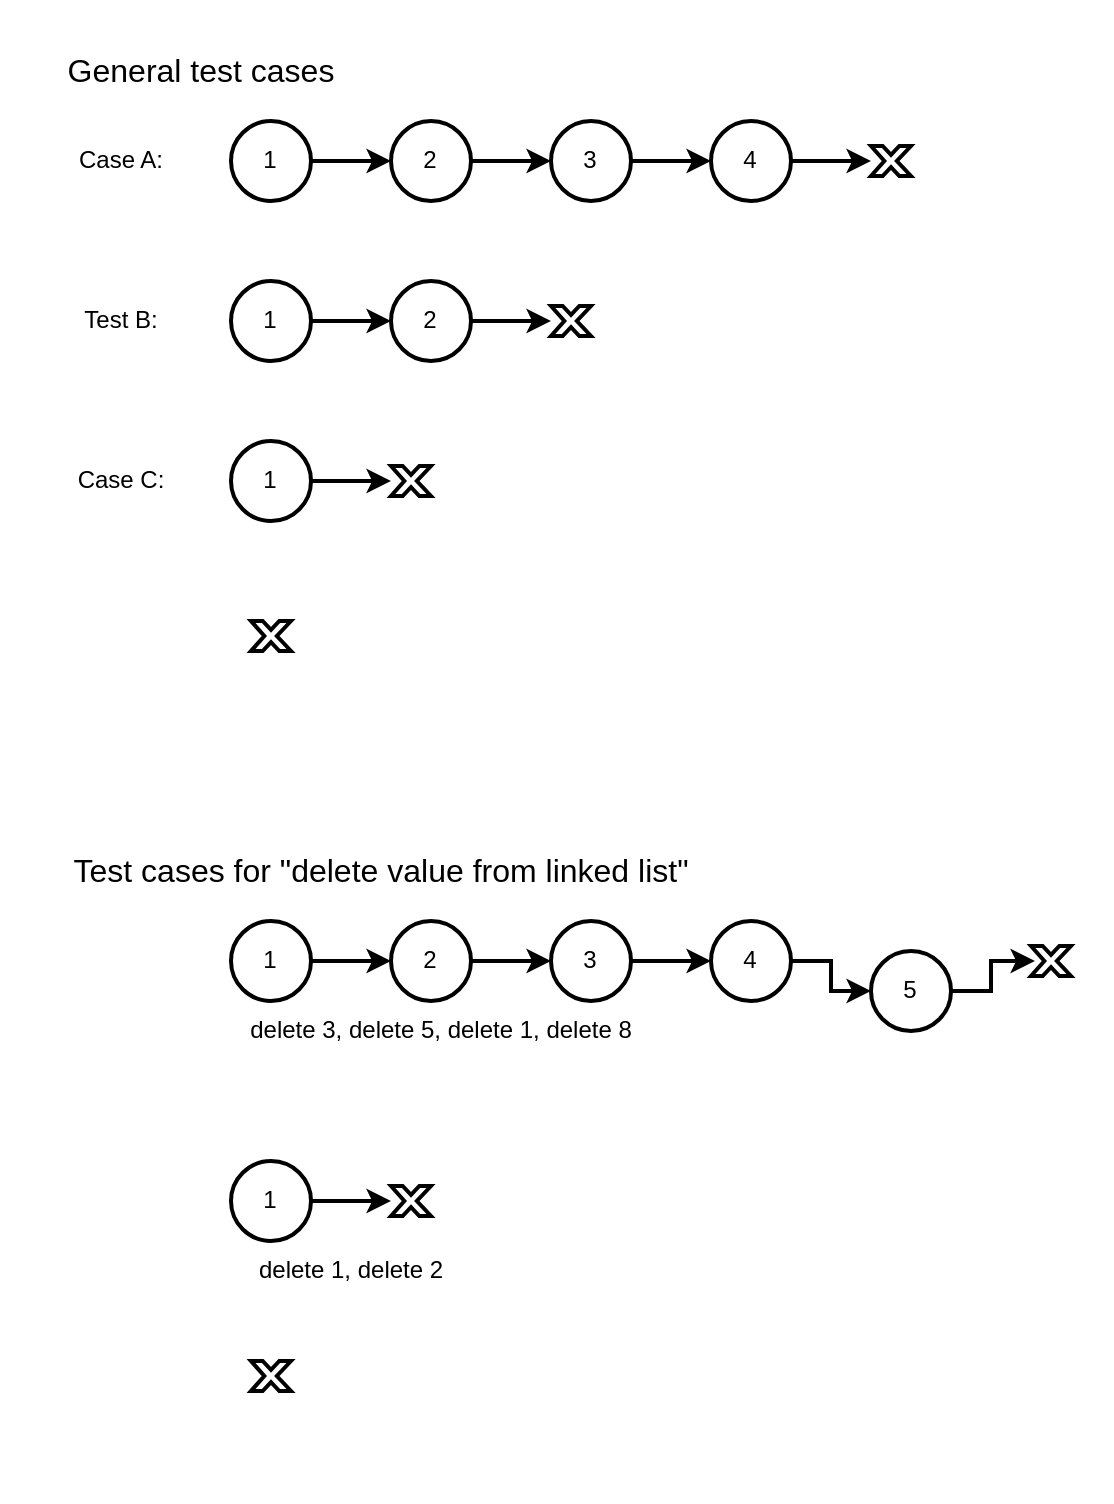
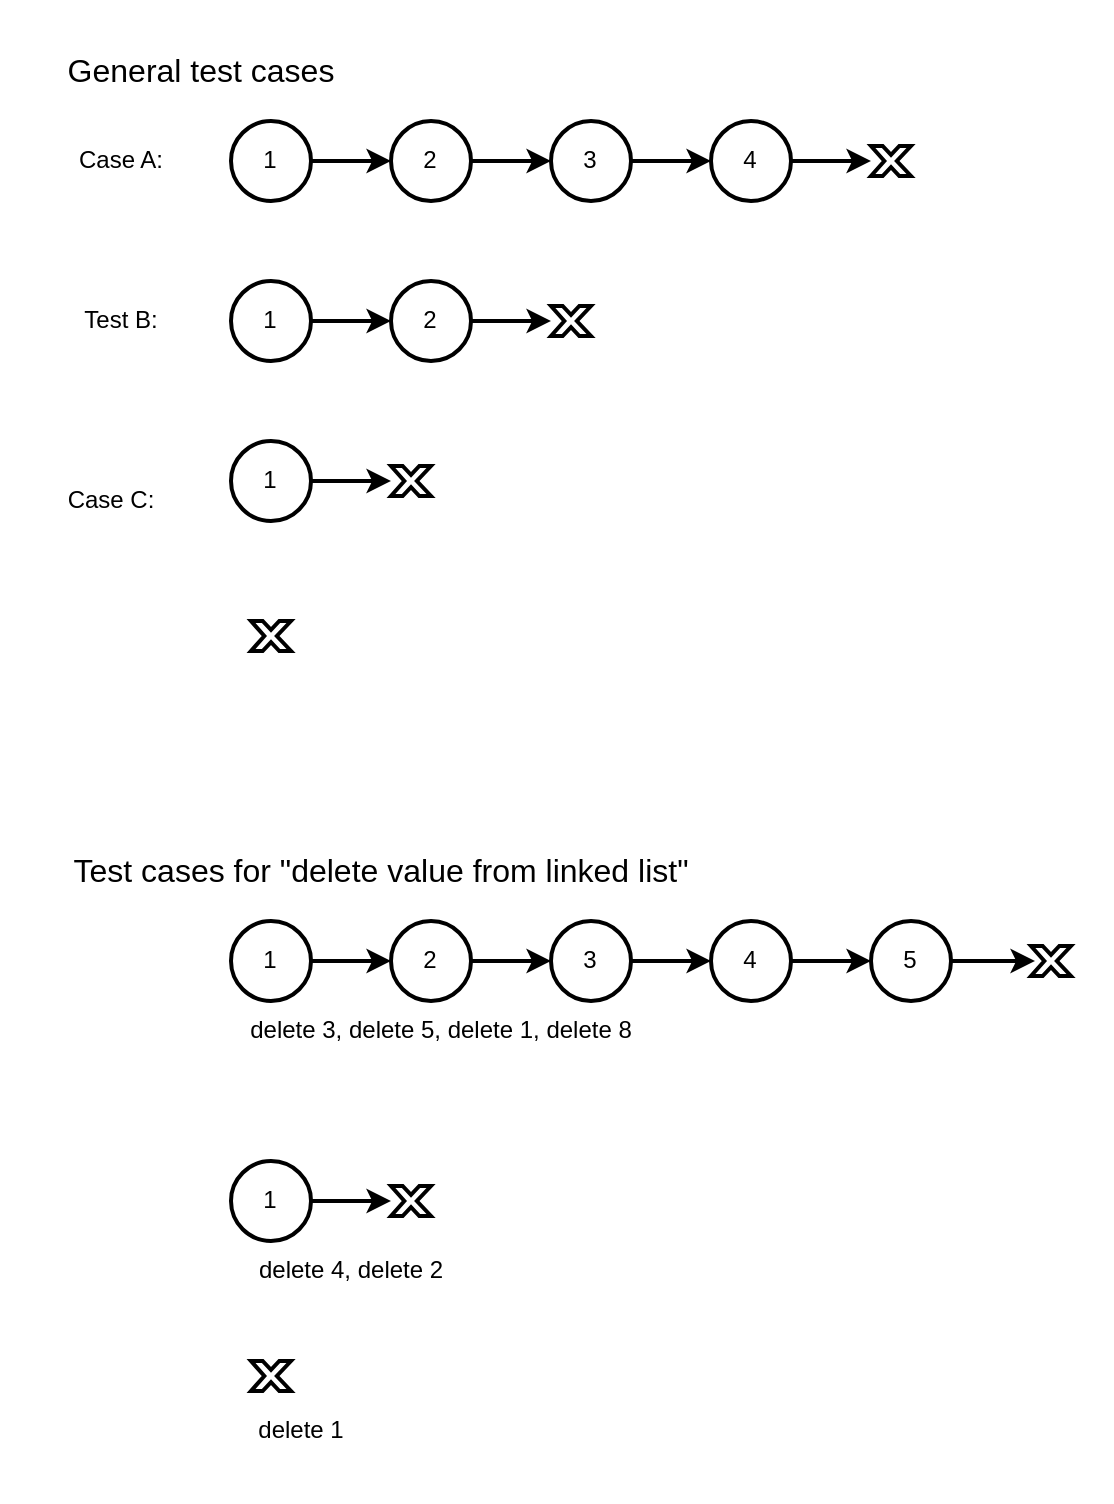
(121, 481) -> (111, 501)
(911, 991) -> (911, 961)
(352, 1271) -> (352, 1271)
none -> (301, 1431)
